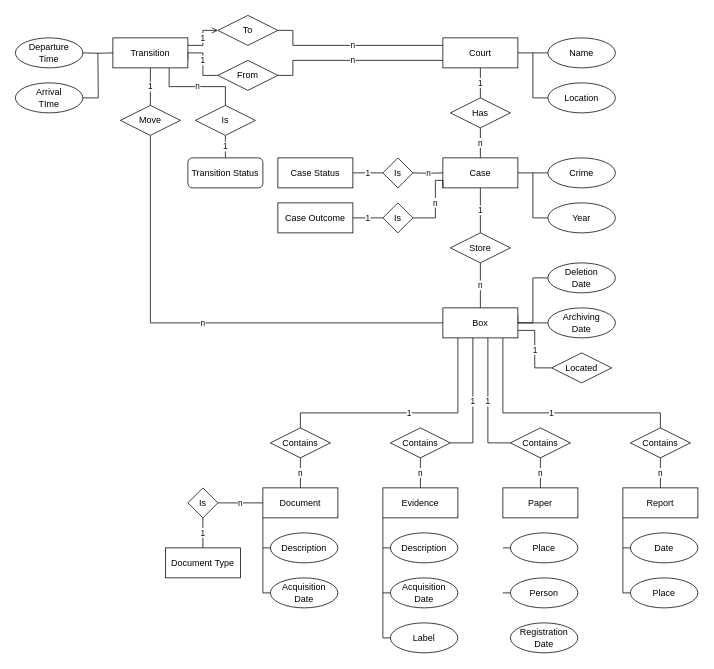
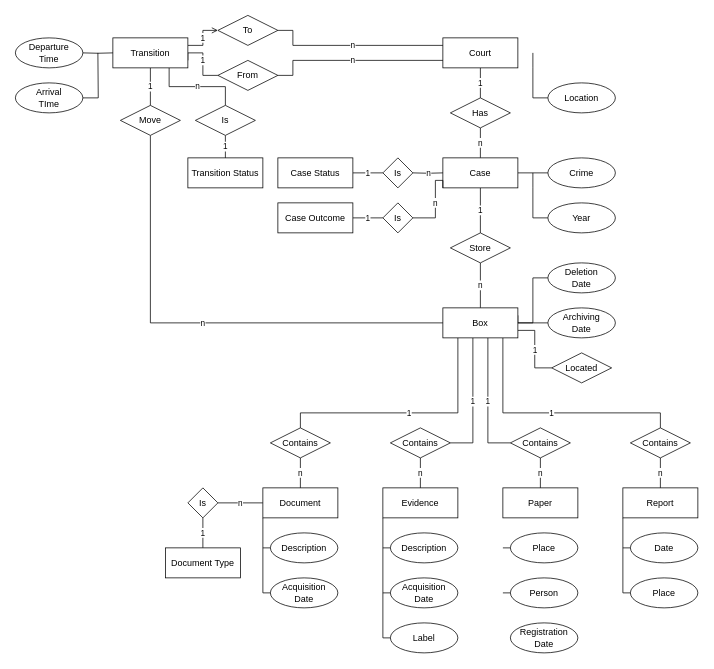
(534, 53) -> none
(582, 53) -> none
(225, 173) -> (225, 173)
